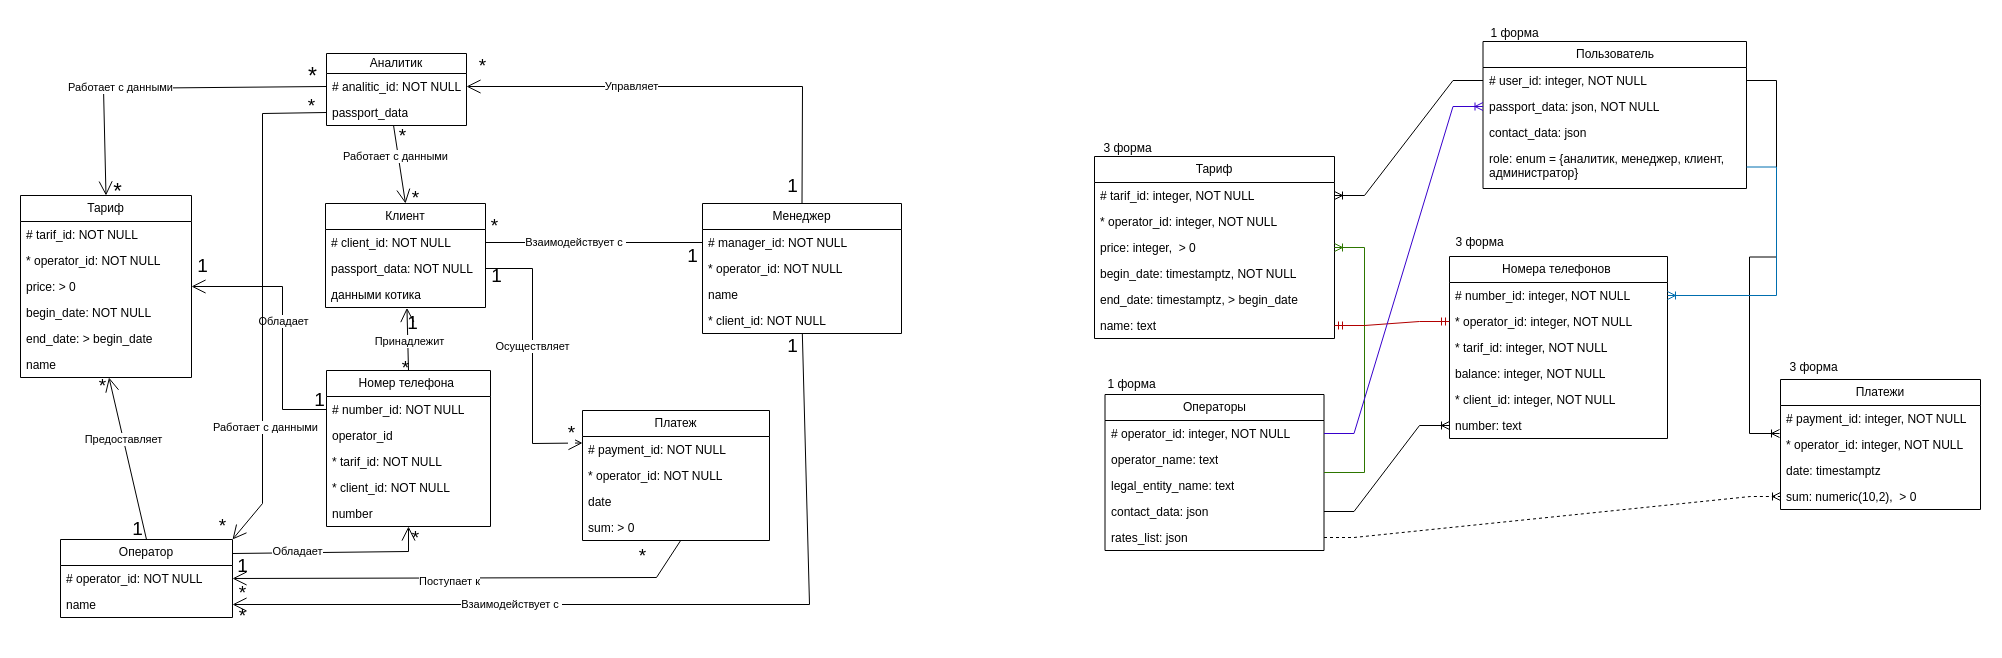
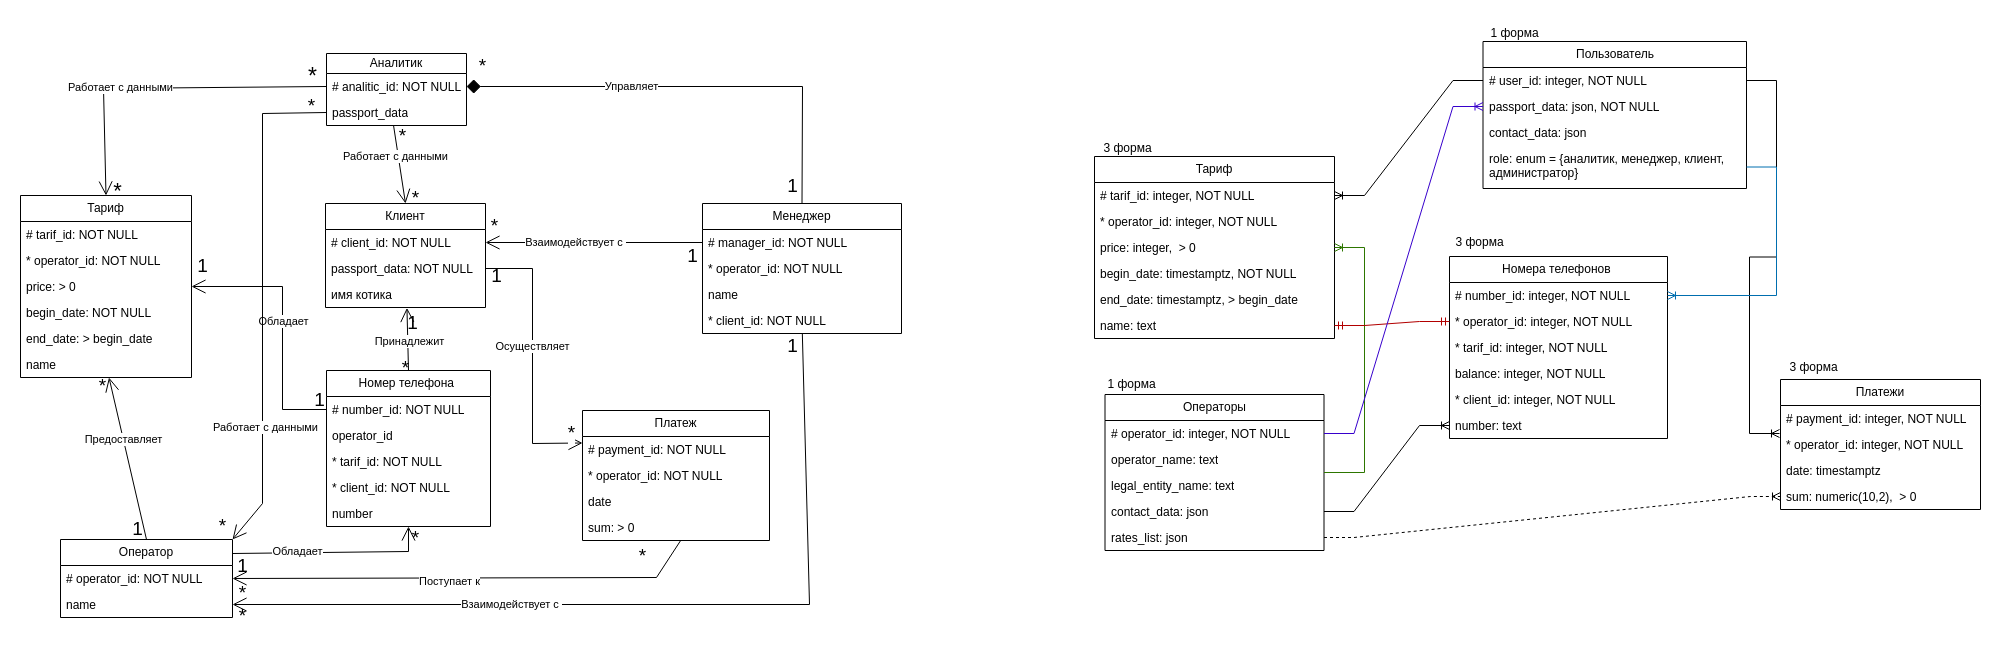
(475, 87) -> (481, 87)
(490, 243) -> (491, 243)
(377, 296) -> (364, 296)
